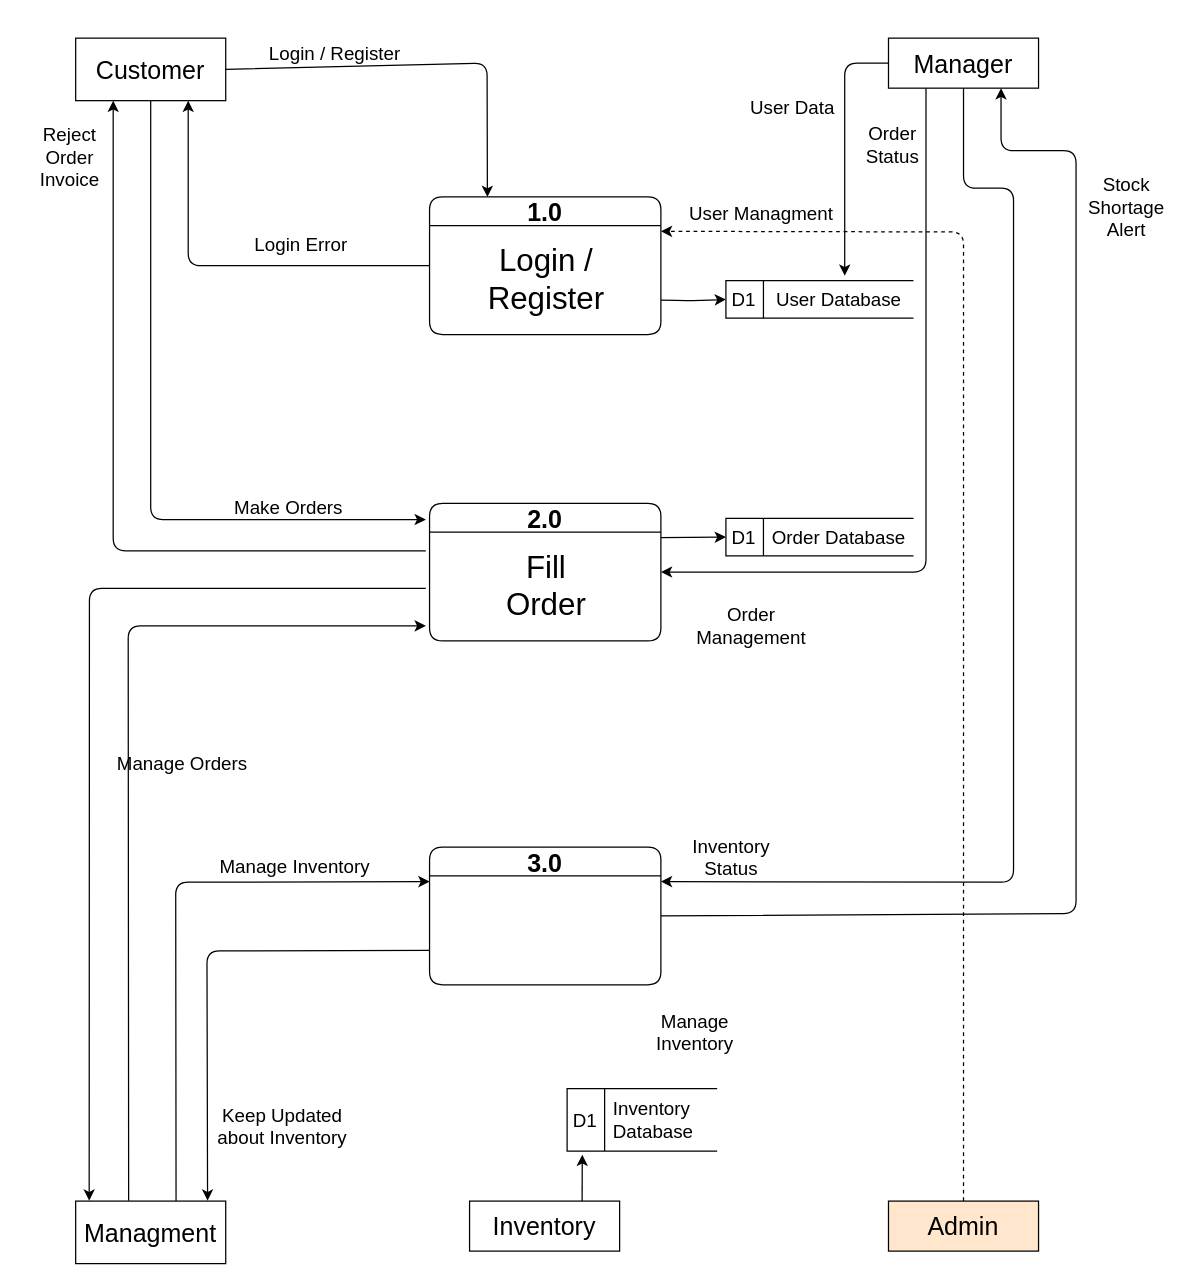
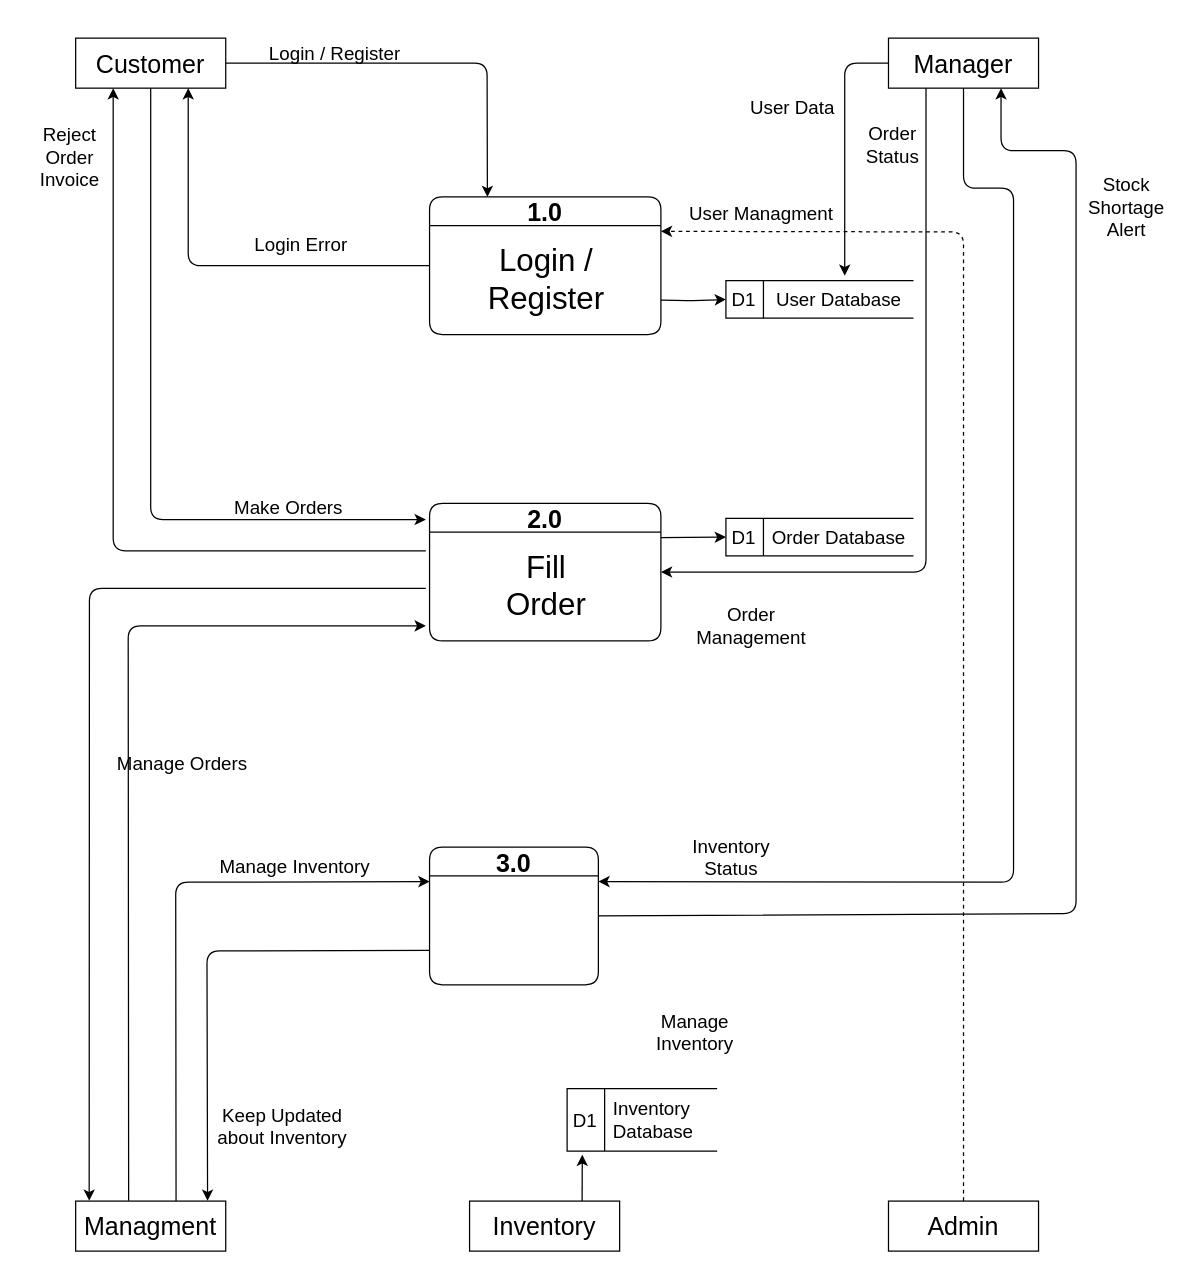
(151, 69) -> (151, 63)
(545, 916) -> (514, 916)
(963, 1226) -> (963, 1226)
(151, 1232) -> (151, 1226)
